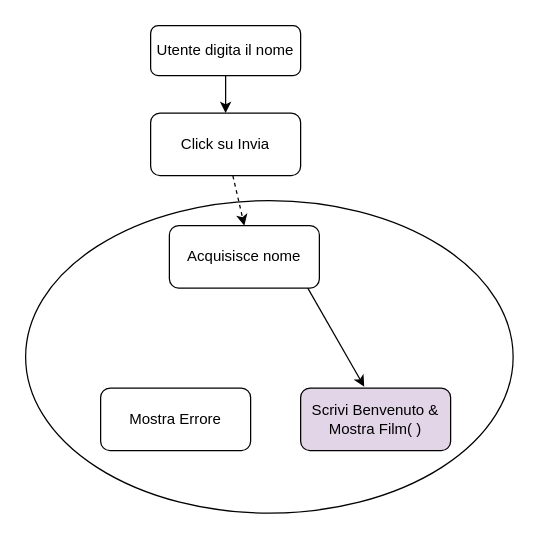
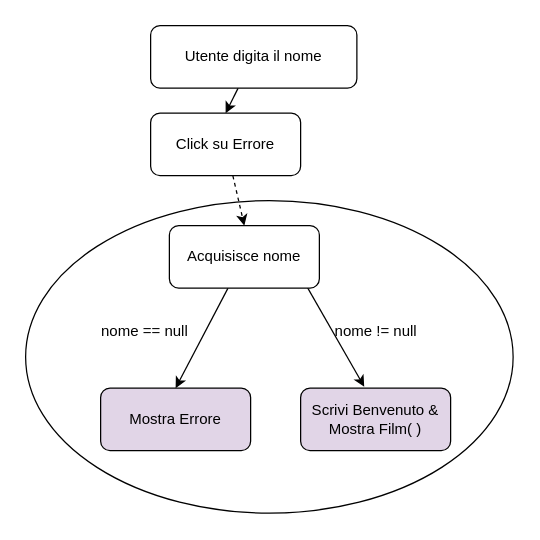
(226, 51) -> (254, 57)
(226, 144) -> (226, 144)
none -> (144, 332)
none -> (376, 332)
none -> (204, 335)
(176, 419) -> (176, 419)
